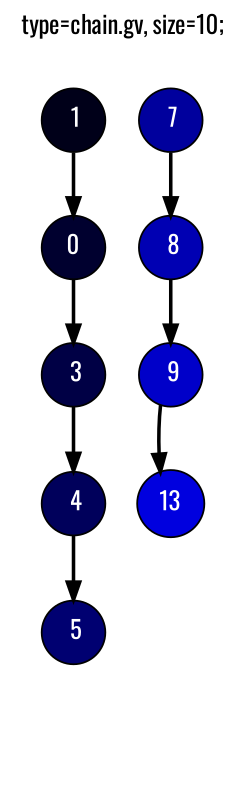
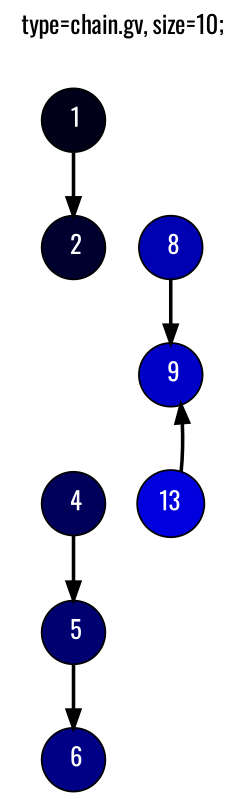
(171, 120) -> none
(74, 248) -> (74, 248)
(74, 375) -> none
(159, 429) -> (183, 447)
none -> (74, 760)
